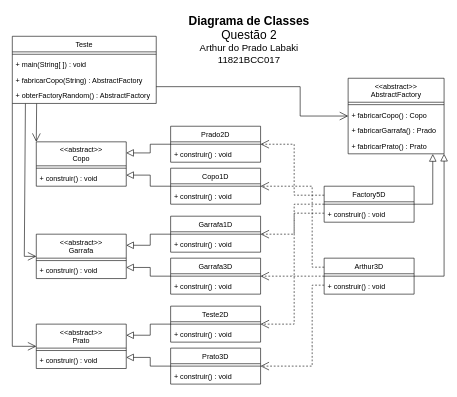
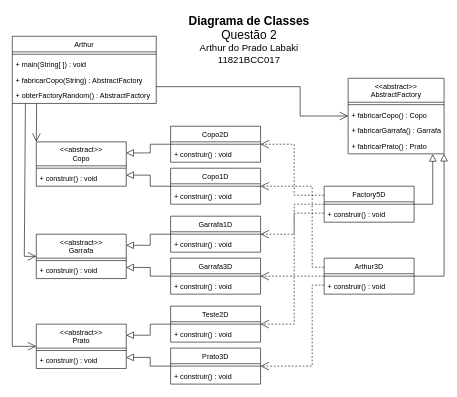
(84, 44) -> (84, 44)
(401, 131) -> (405, 131)
(215, 134) -> (215, 134)
